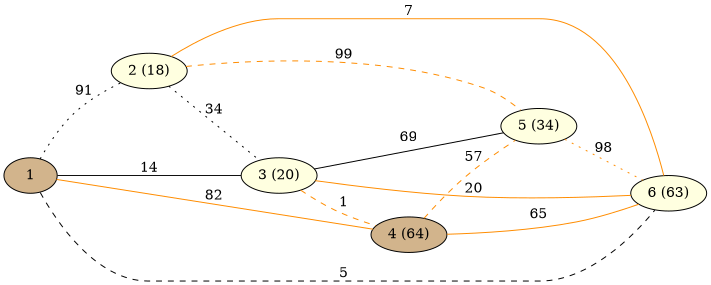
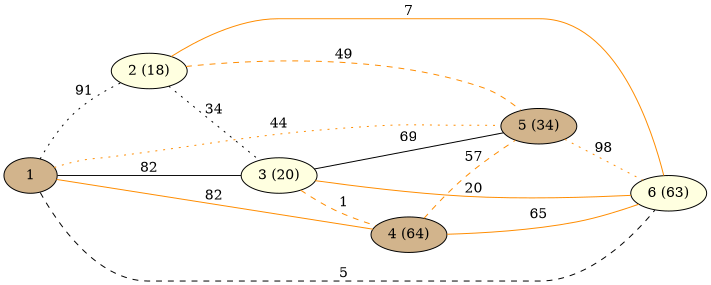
(344, 55) -> (344, 55)
(539, 126) -> (539, 126)
none -> (276, 134)
(149, 168) -> (149, 168)
